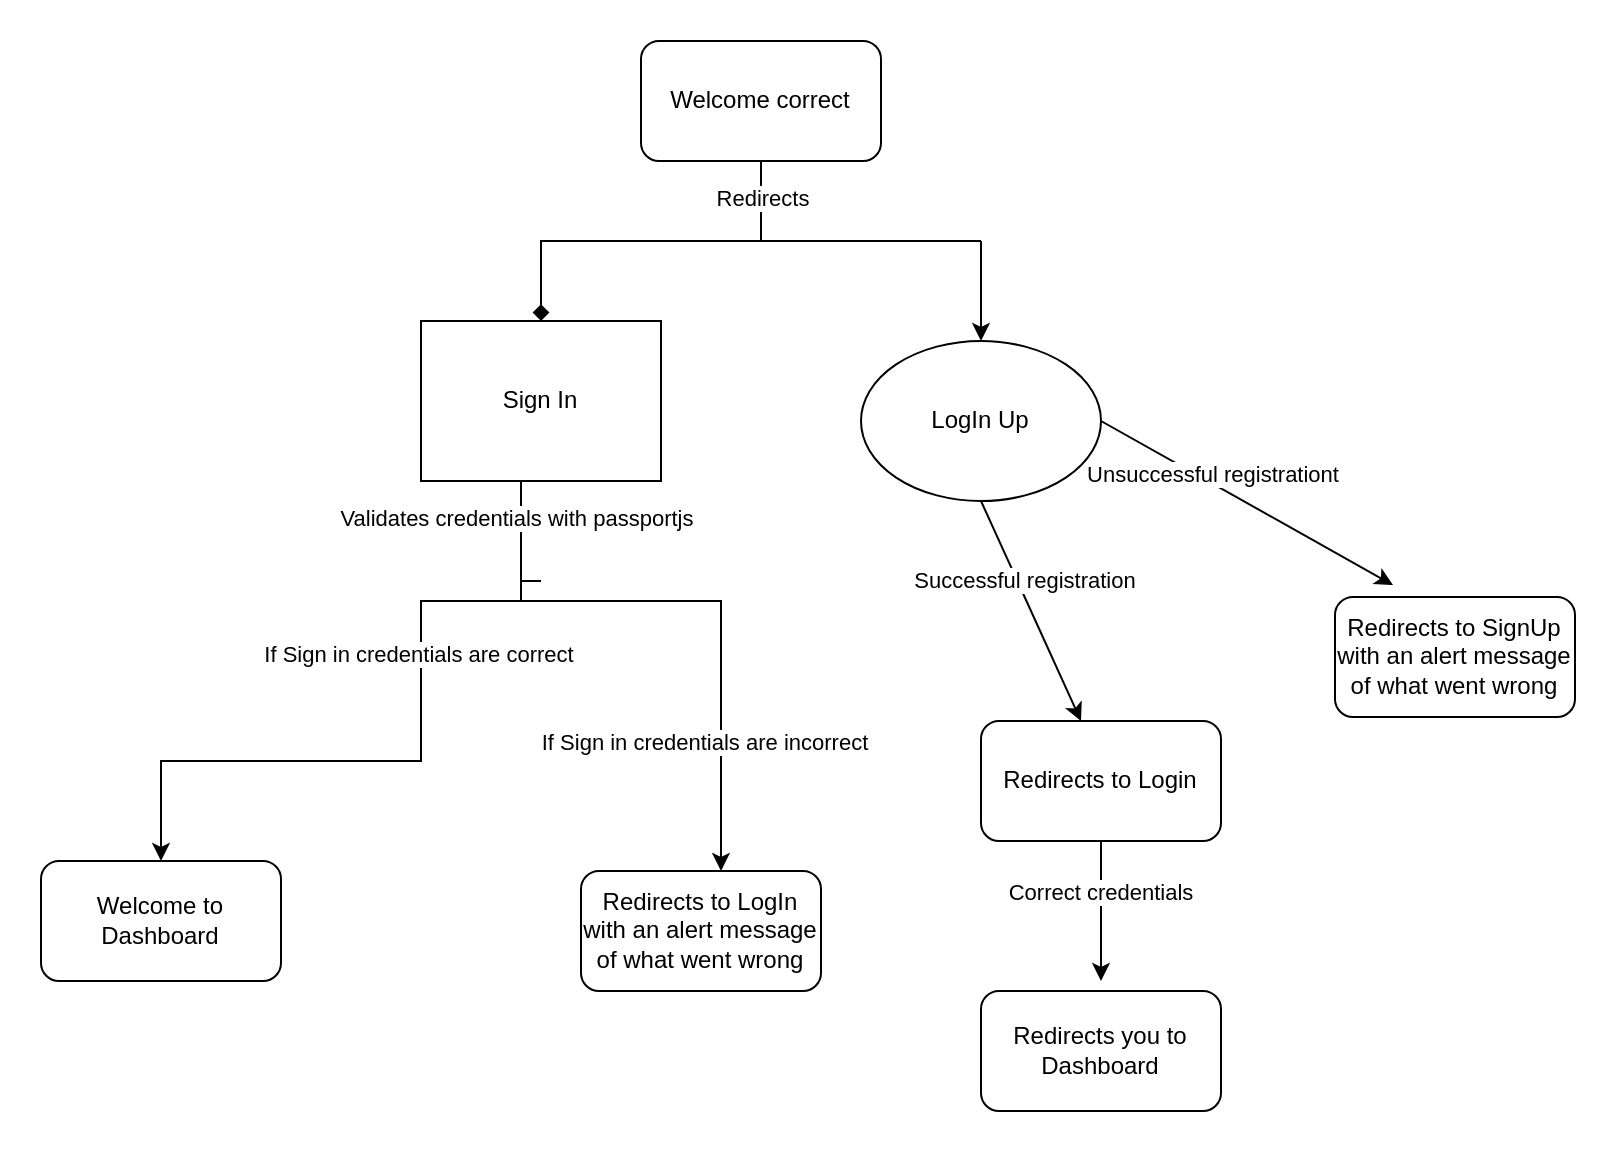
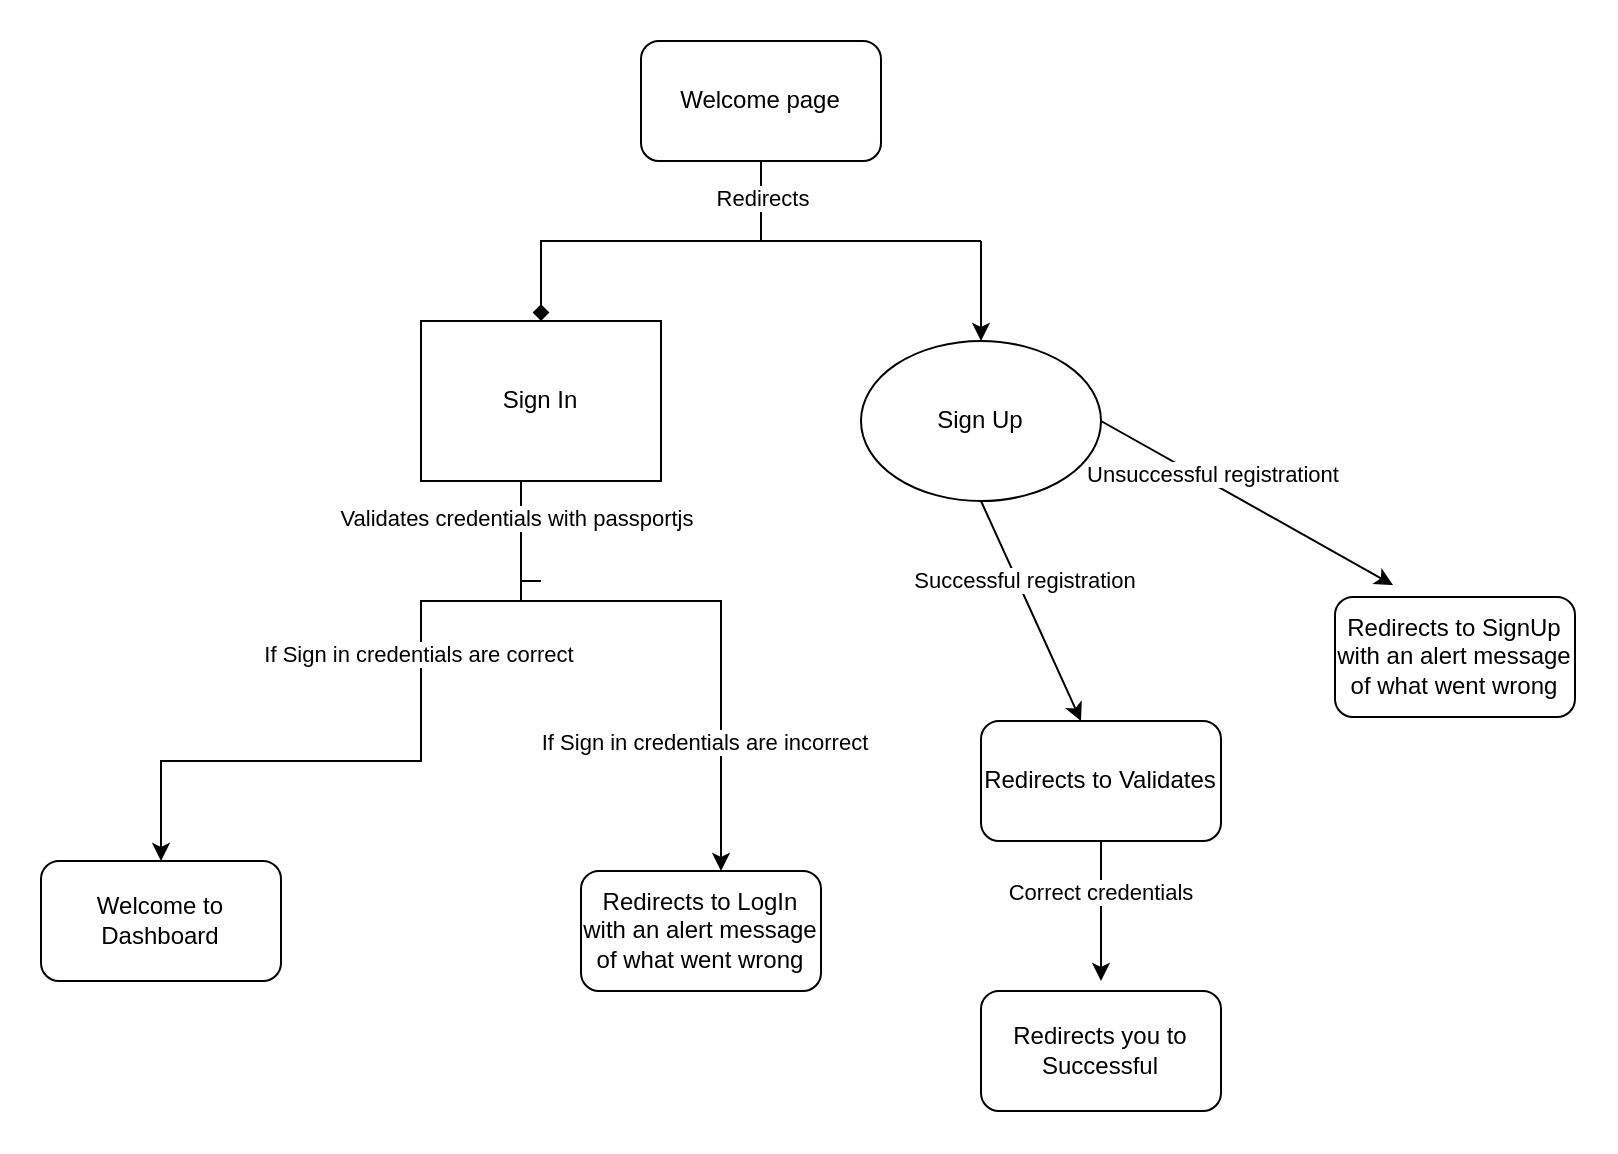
(761, 101) -> (761, 101)
(981, 421) -> (981, 421)
(1101, 781) -> (1101, 781)
(1101, 1051) -> (1101, 1051)
